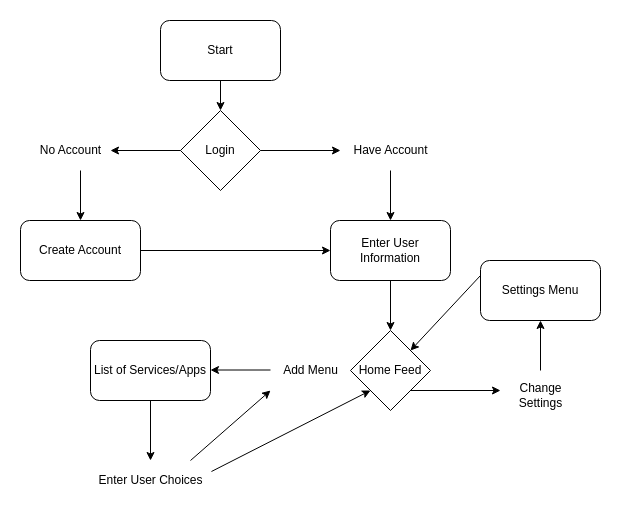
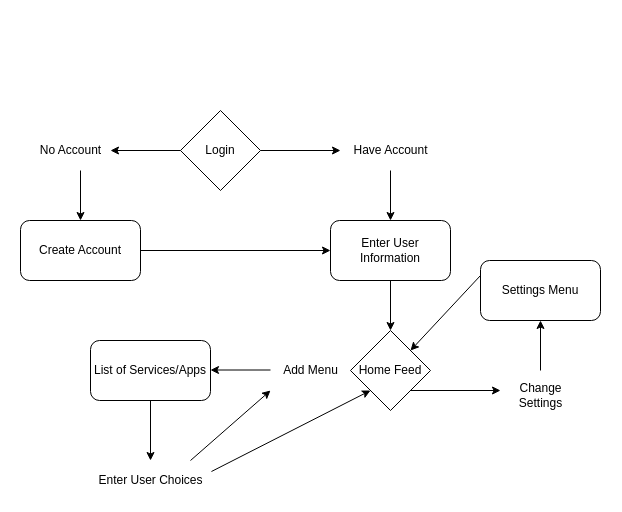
(221, 51) -> none
(221, 92) -> none
